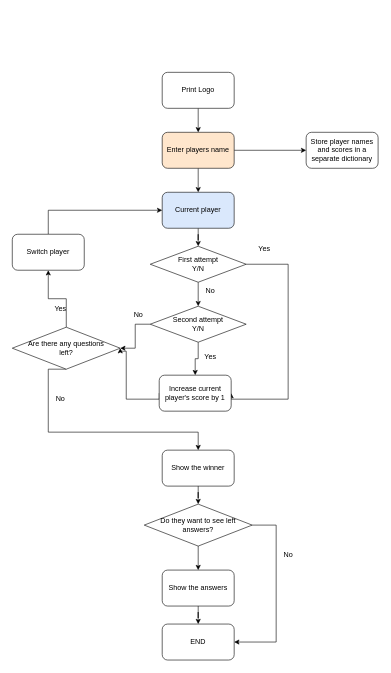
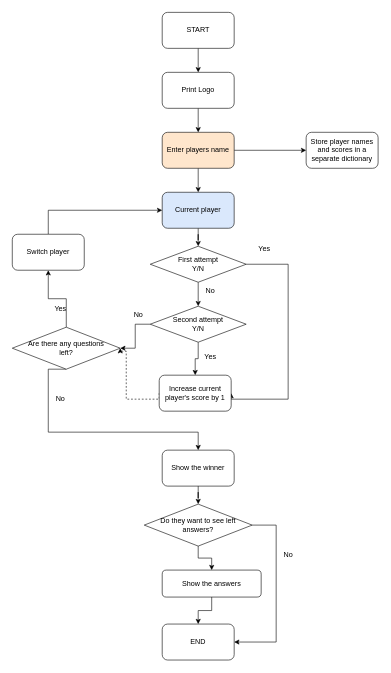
none -> (198, 30)
none -> (198, 66)
(126, 390) -> (126, 390)
(198, 588) -> (212, 584)
